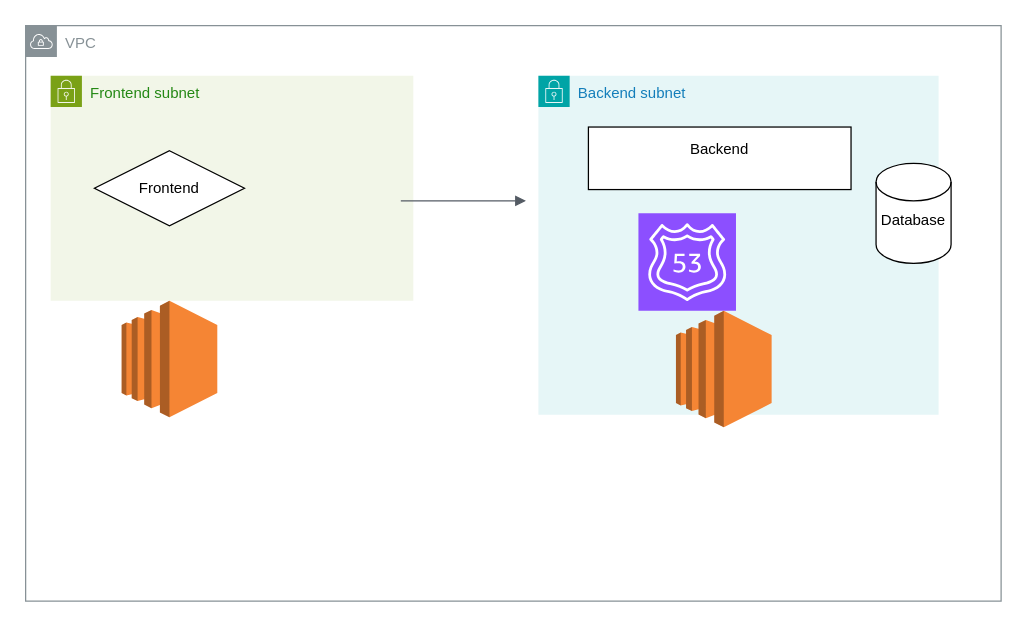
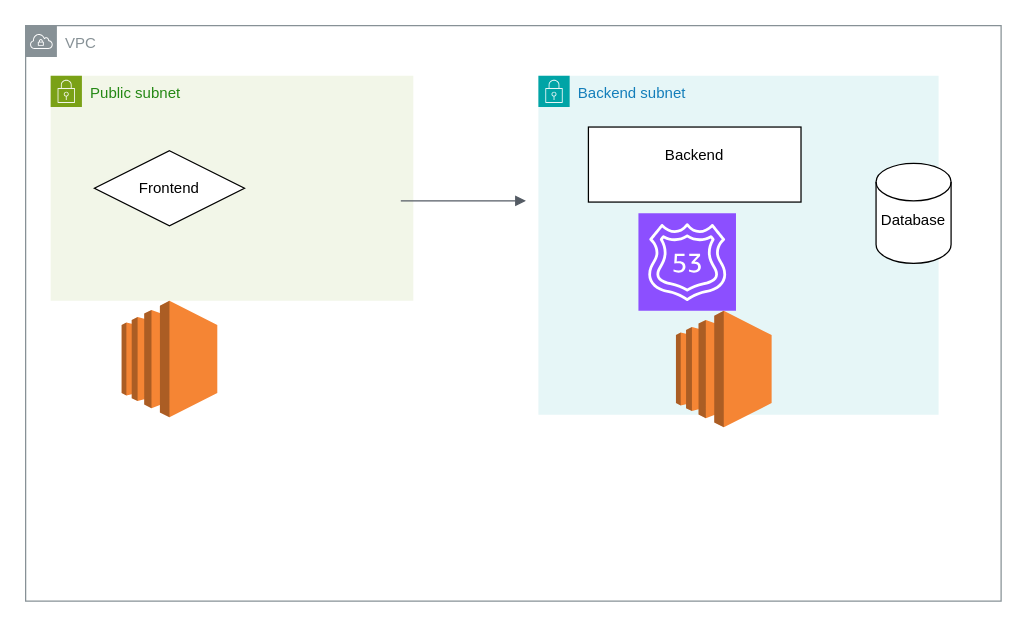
(152, 93) -> (139, 93)
(719, 158) -> (694, 164)
